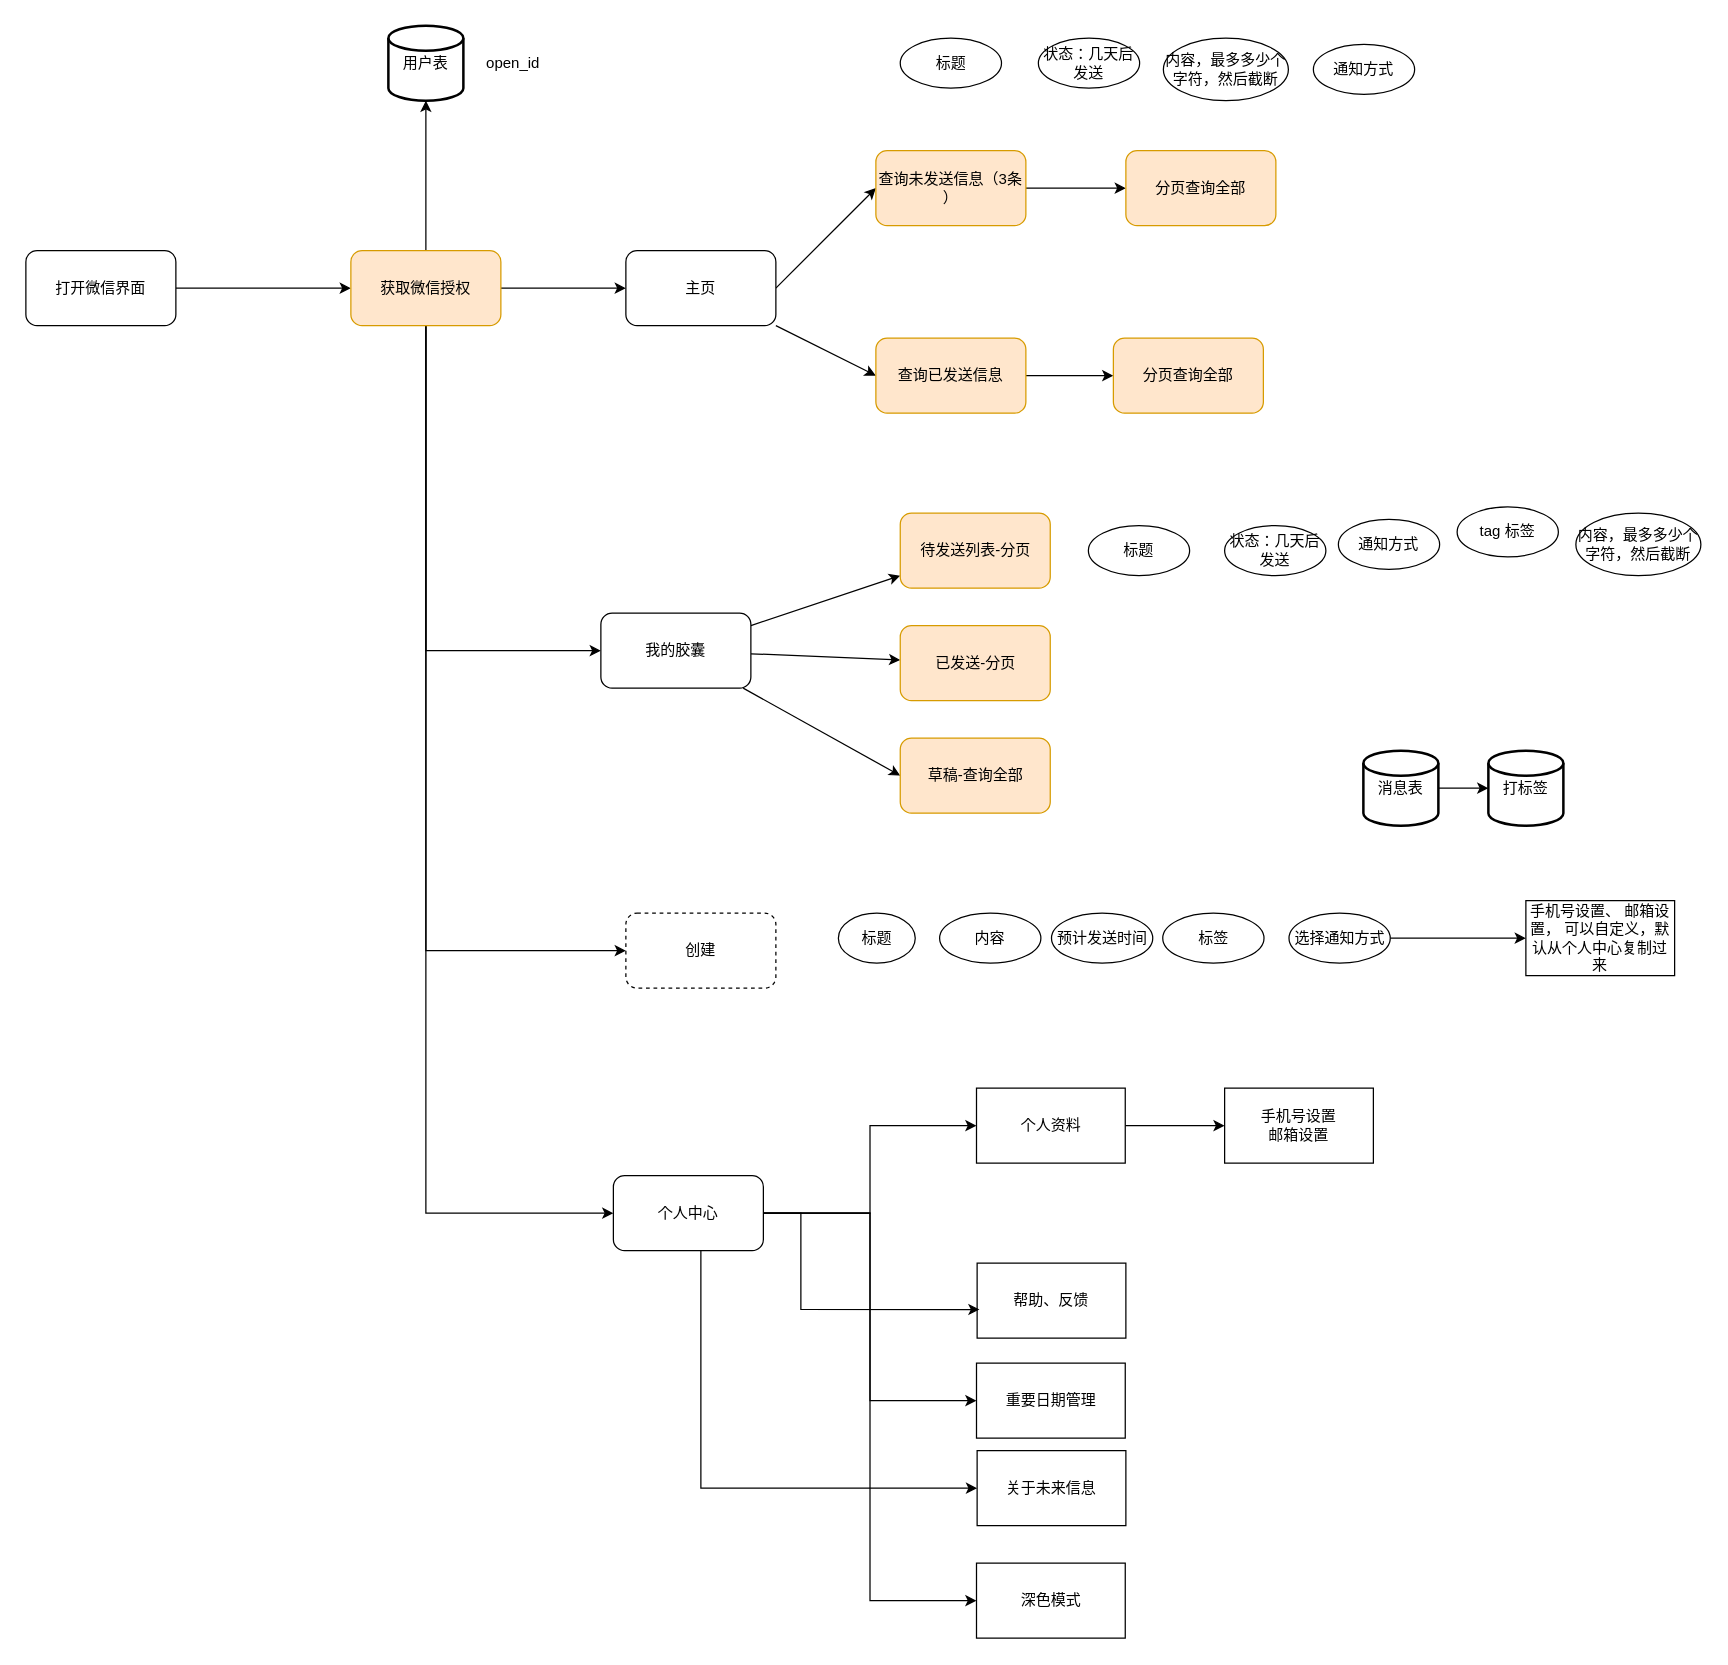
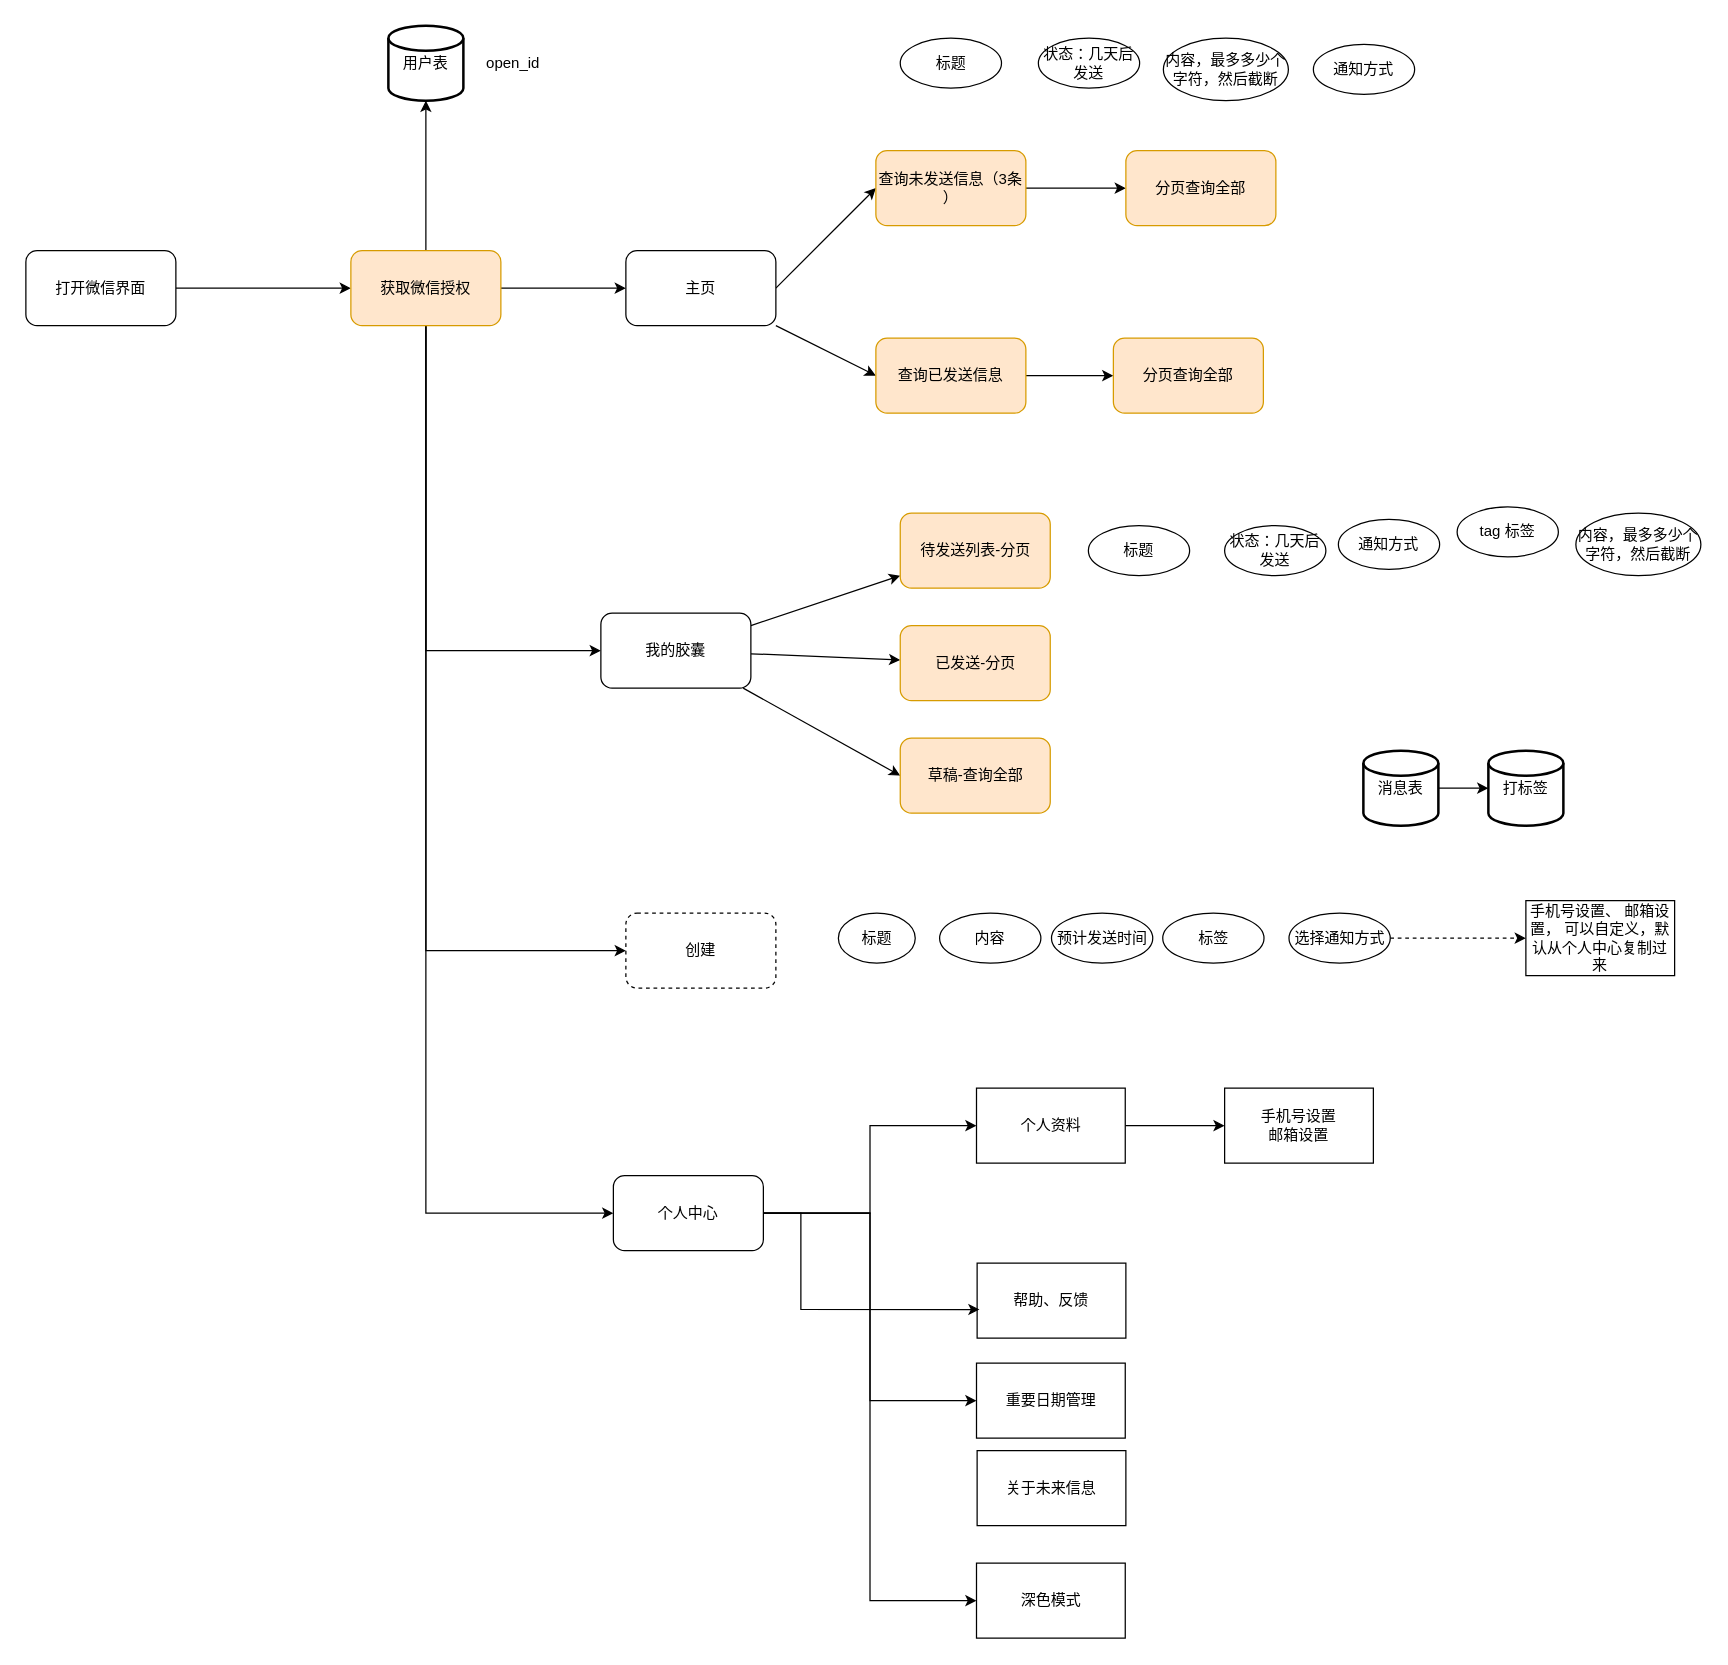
(1454, 938) -> (1454, 938)
(716, 1488) -> none
